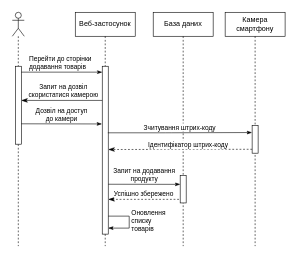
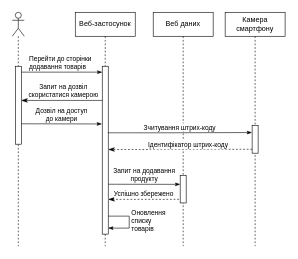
(183, 24) -> (183, 24)
